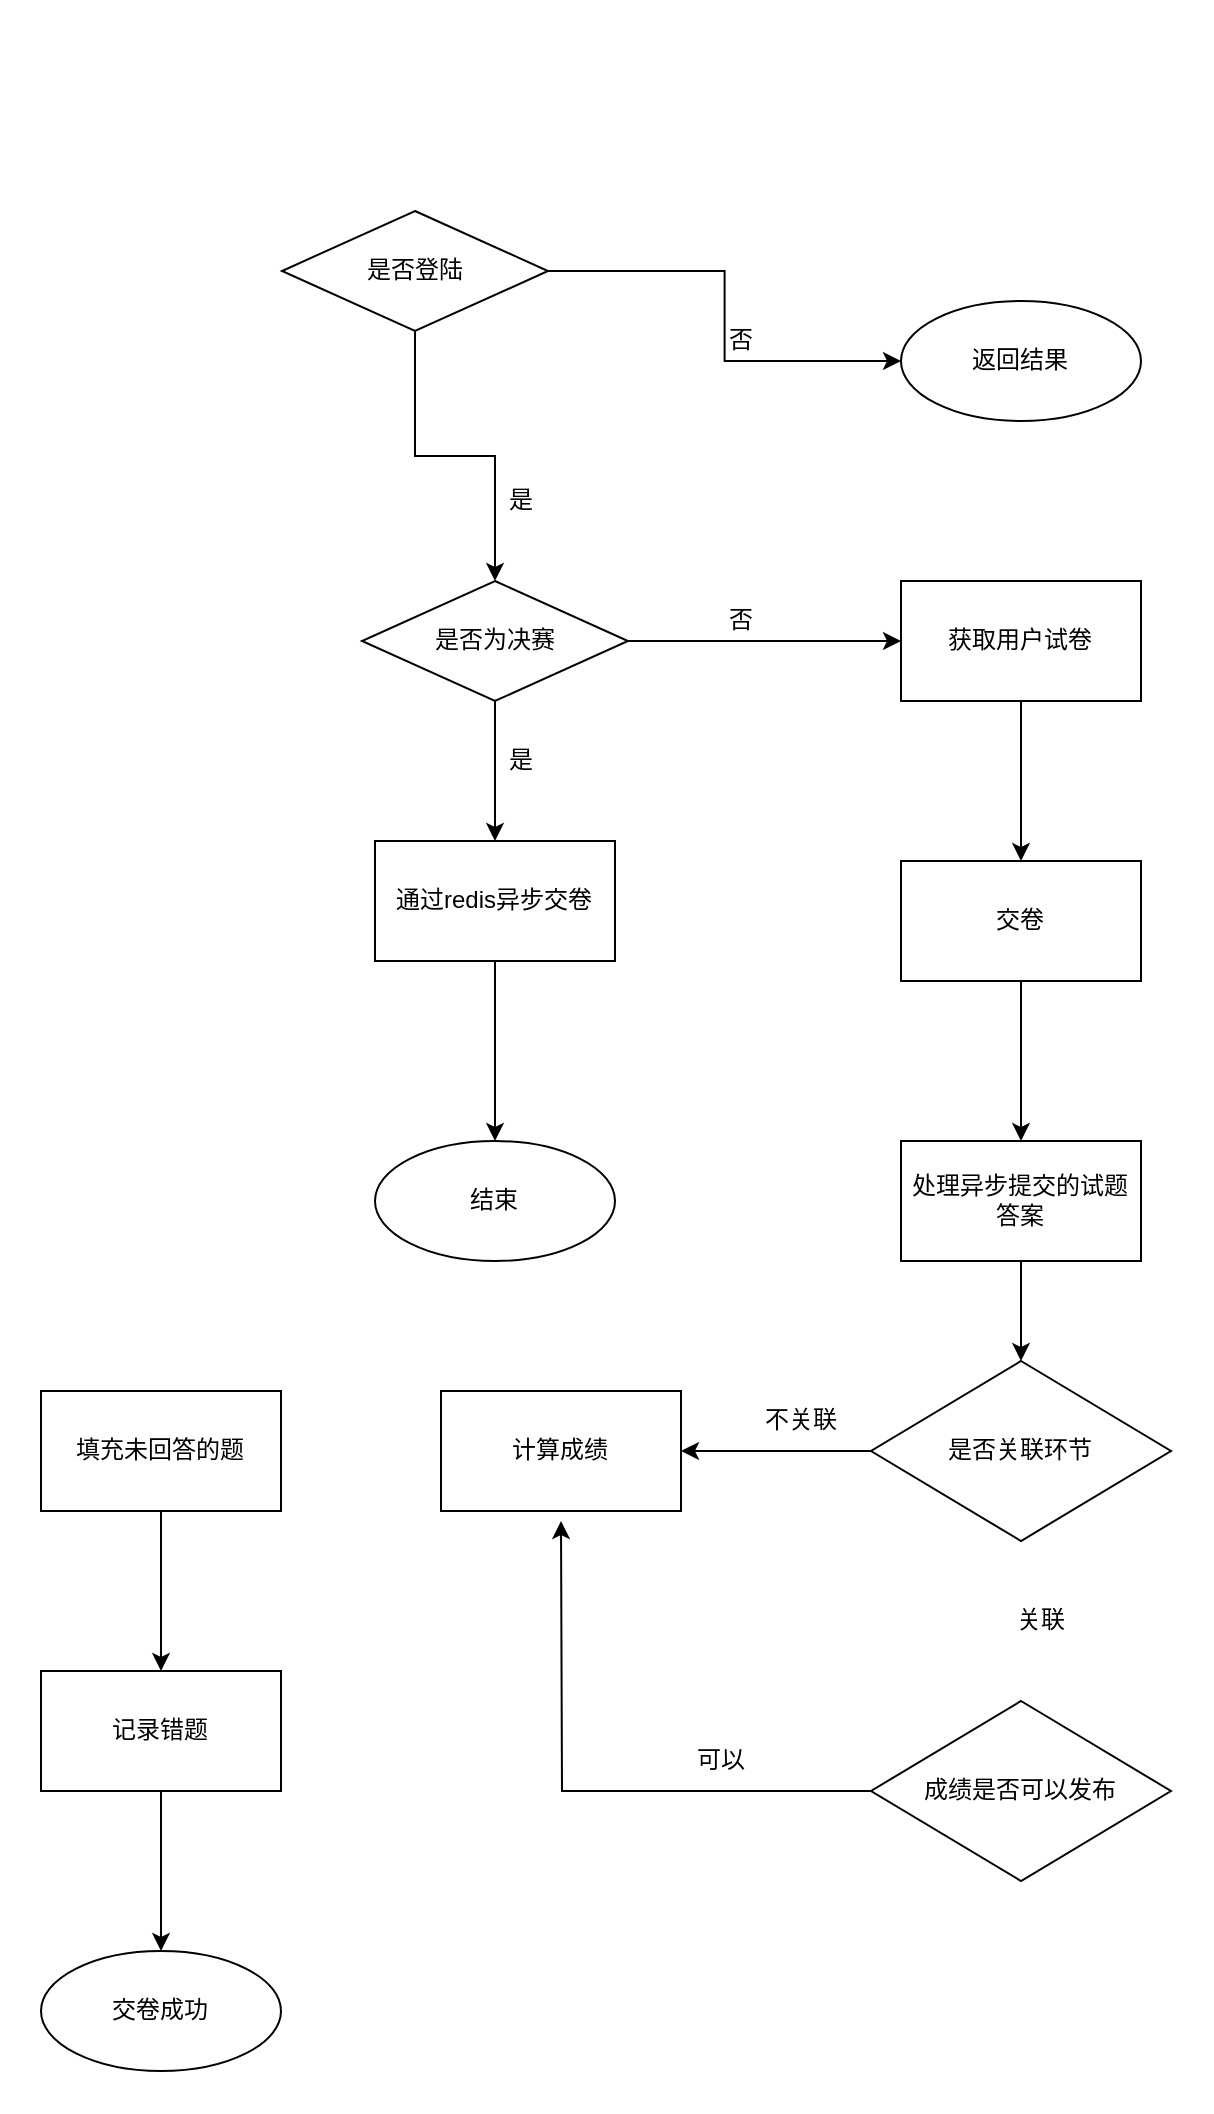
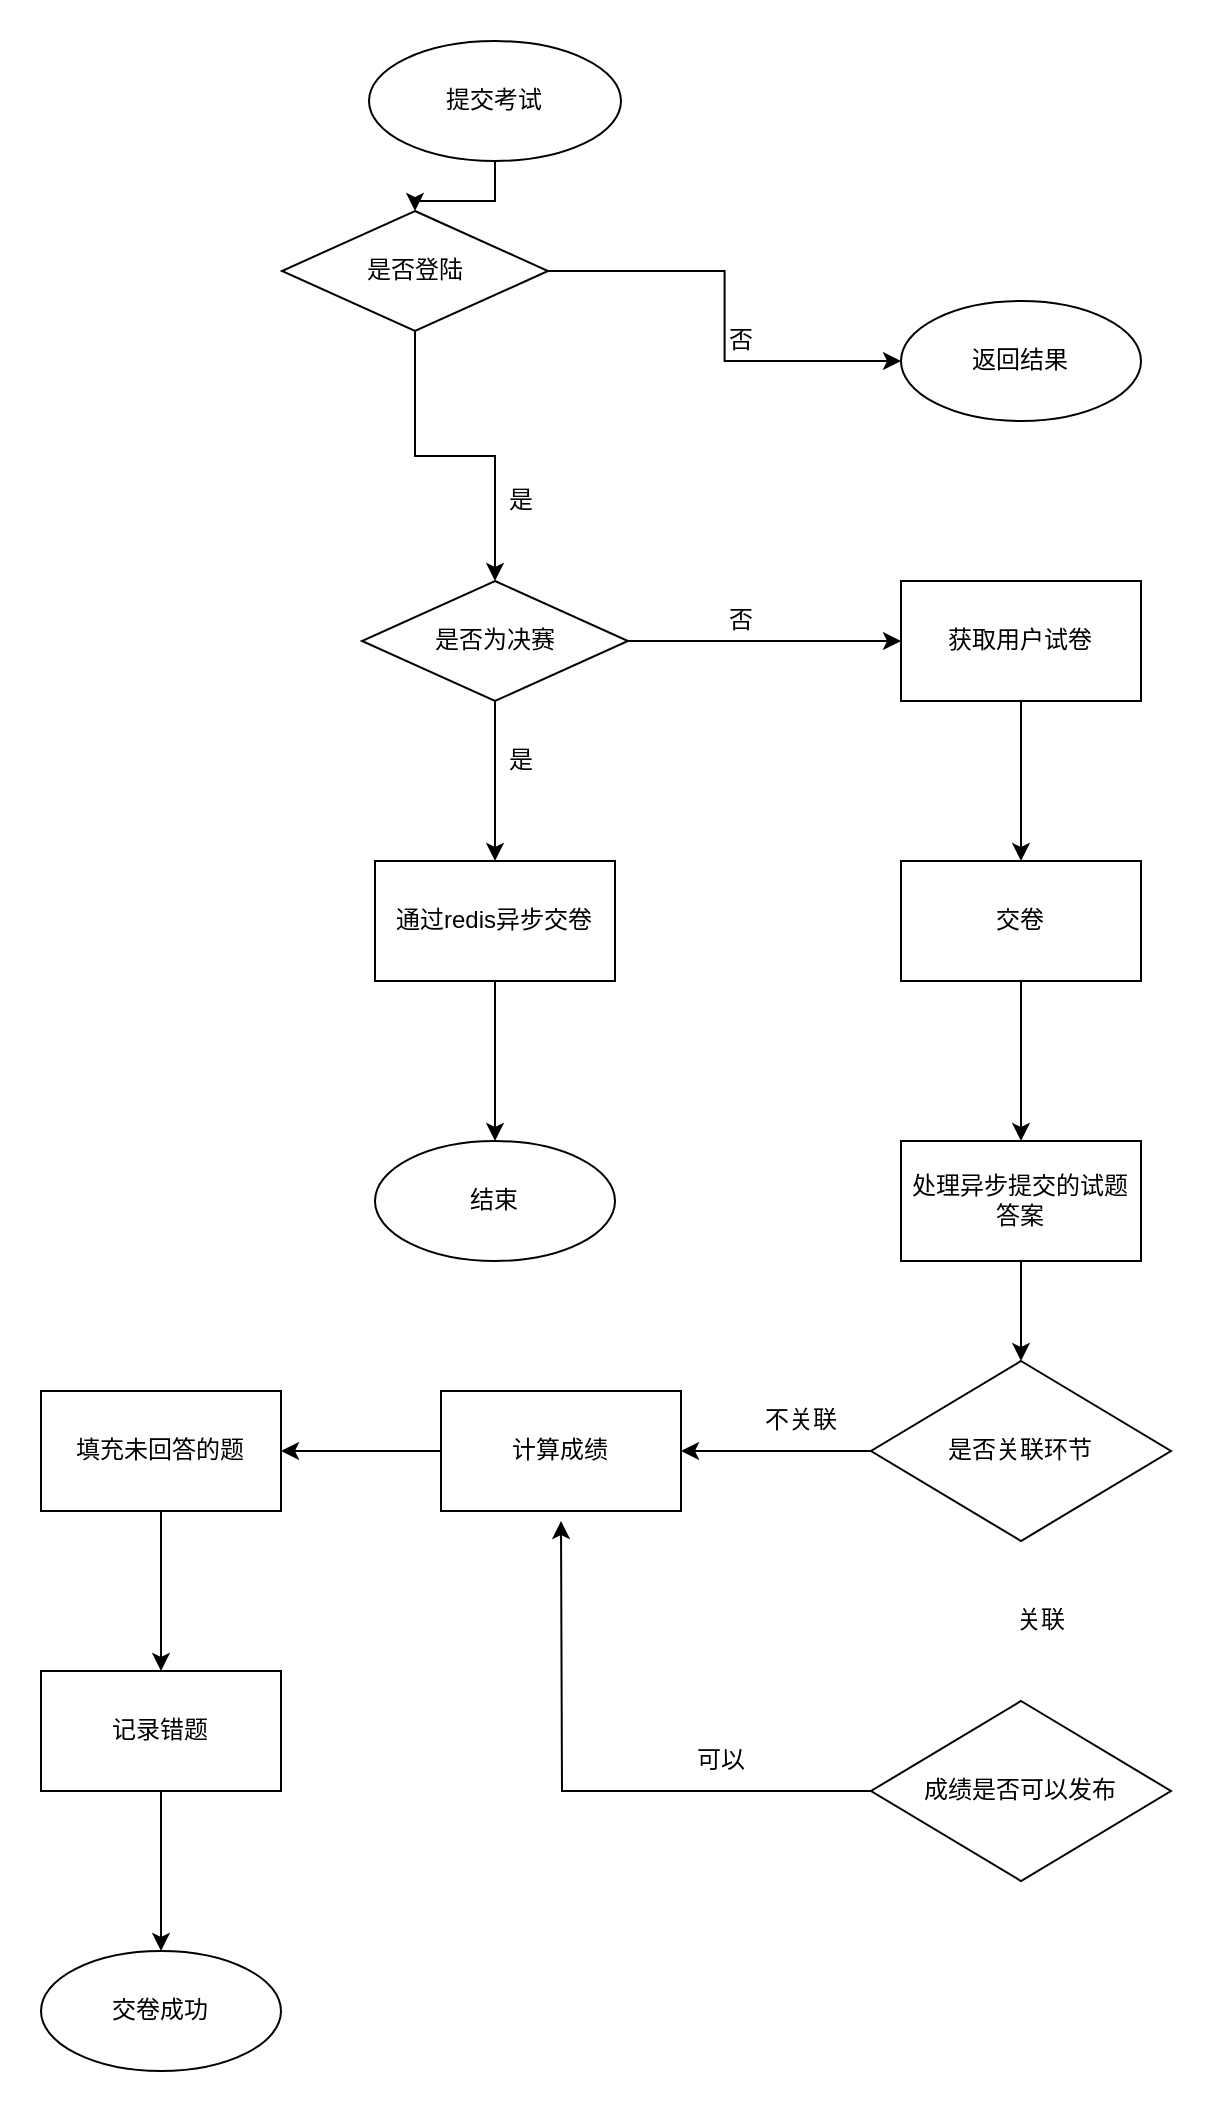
none -> (495, 101)
none -> (474, 201)
(495, 901) -> (495, 921)
none -> (368, 1451)
